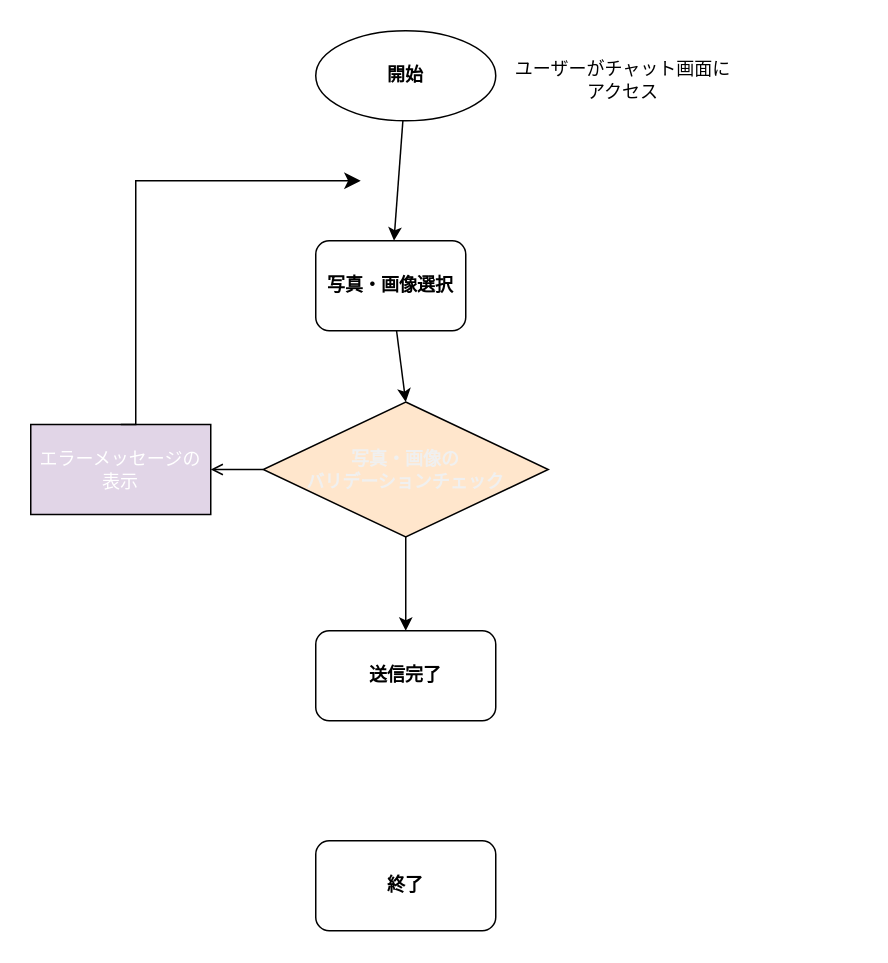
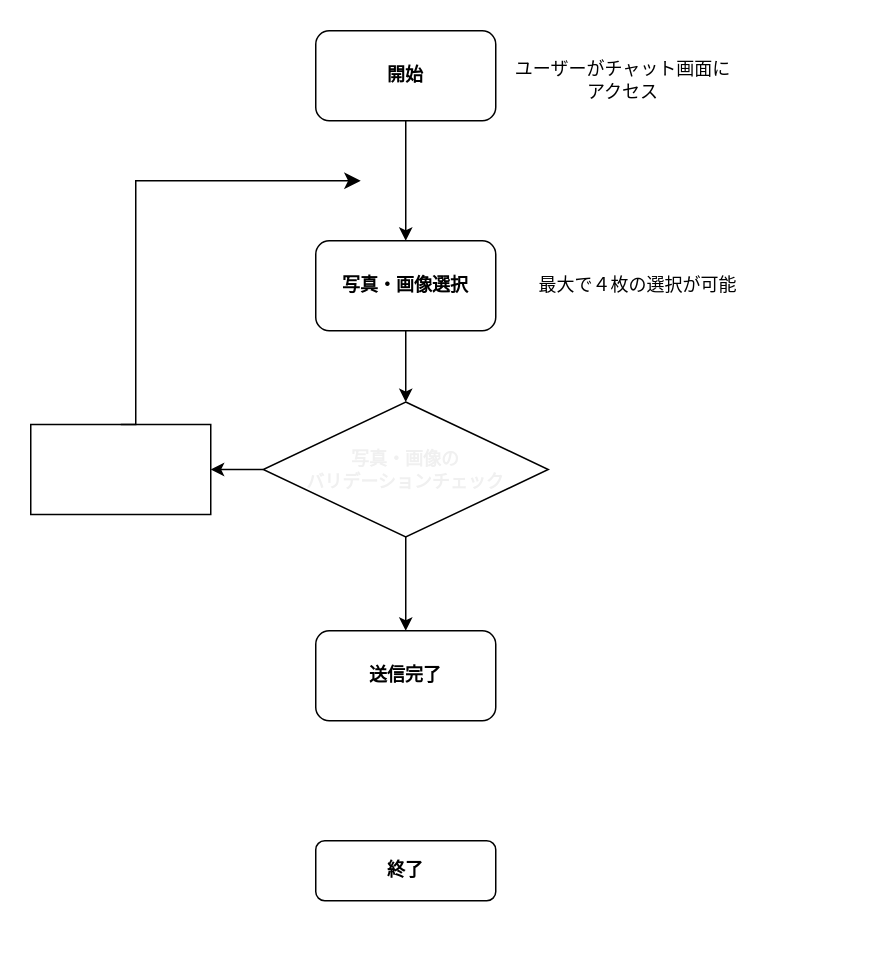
(406, 76) -> (406, 76)
(391, 286) -> (406, 286)
none -> (638, 286)
(121, 470) -> (121, 470)
(220, 470) -> (222, 470)
(406, 470) -> (406, 470)
(353, 552) -> none
(406, 886) -> (406, 871)
